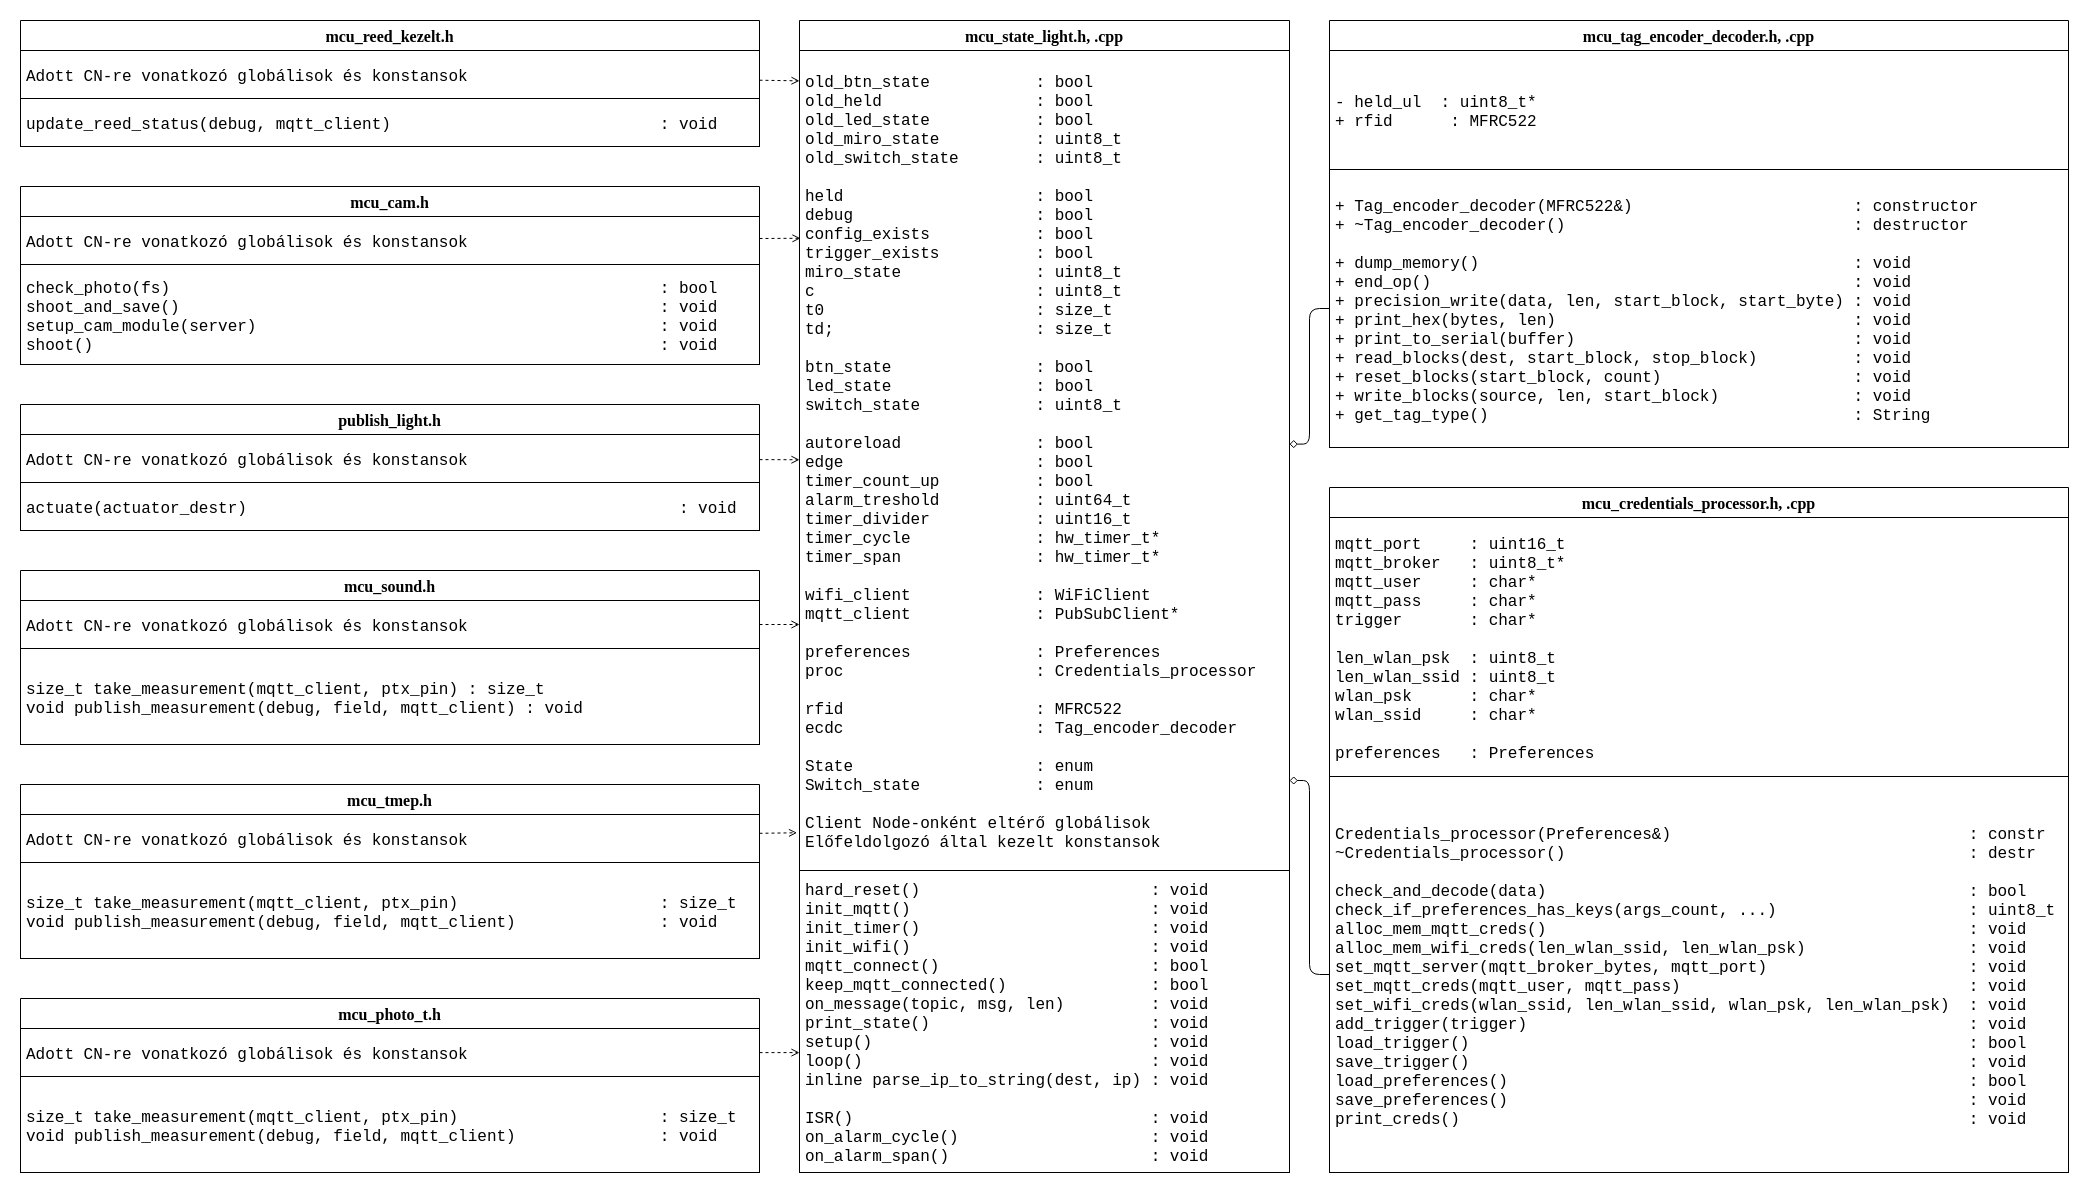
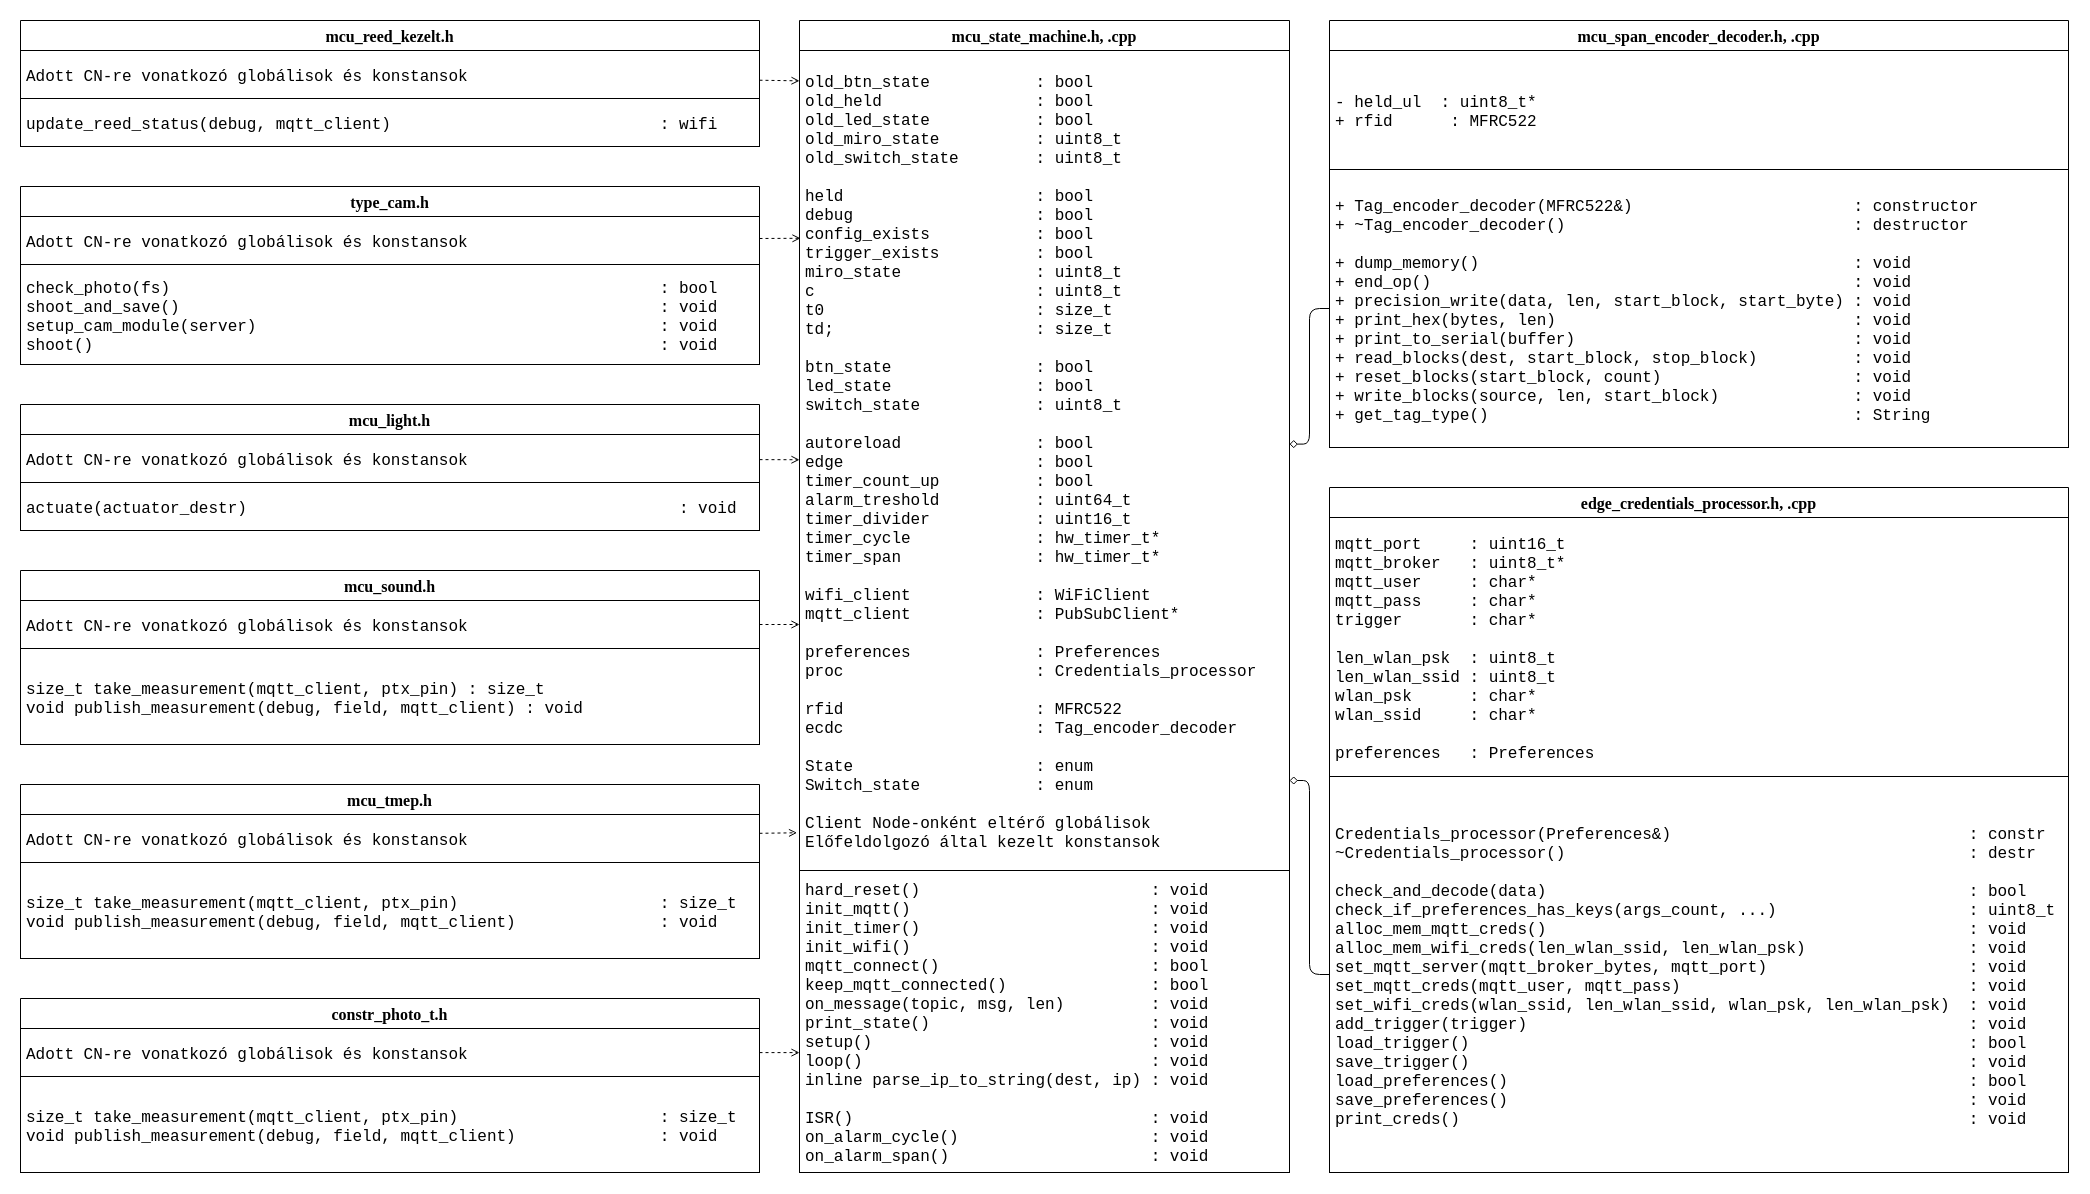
(1044, 37) -> (1044, 37)
(1699, 37) -> (1699, 37)
(305, 124) -> (303, 124)
(390, 203) -> (390, 203)
(390, 421) -> (390, 421)
(1699, 504) -> (1699, 504)
(390, 1015) -> (390, 1015)
